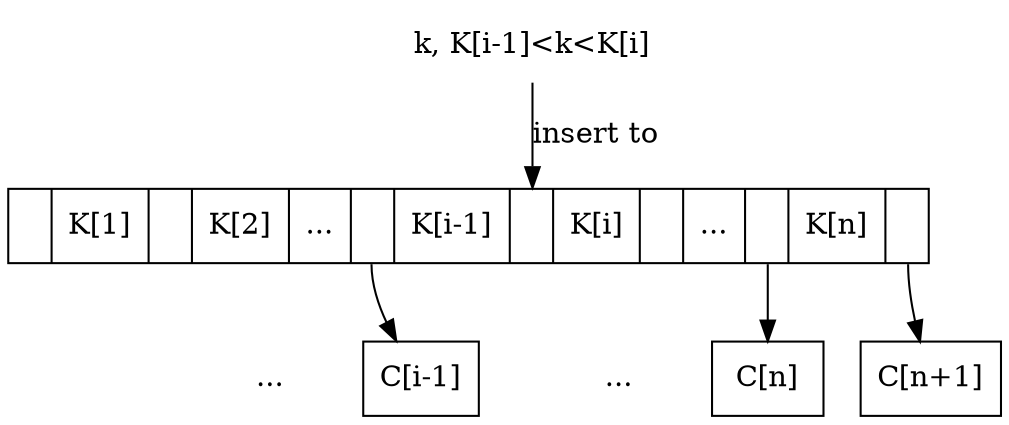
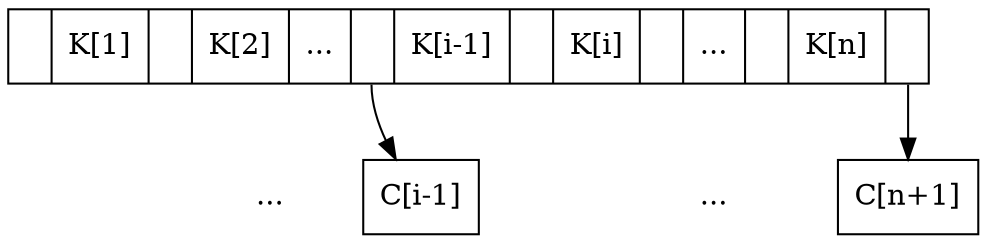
(532, 45) -> none
(768, 379) -> none
